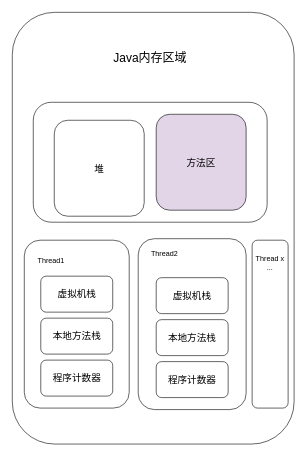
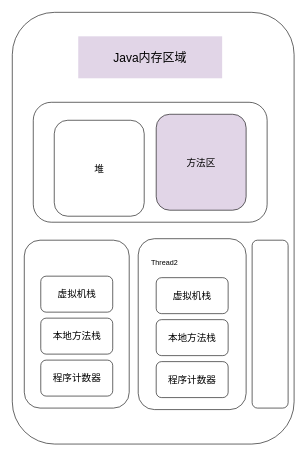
(150, 57) -> (150, 57)
(165, 254) -> (165, 263)
(51, 261) -> none
(270, 263) -> none
